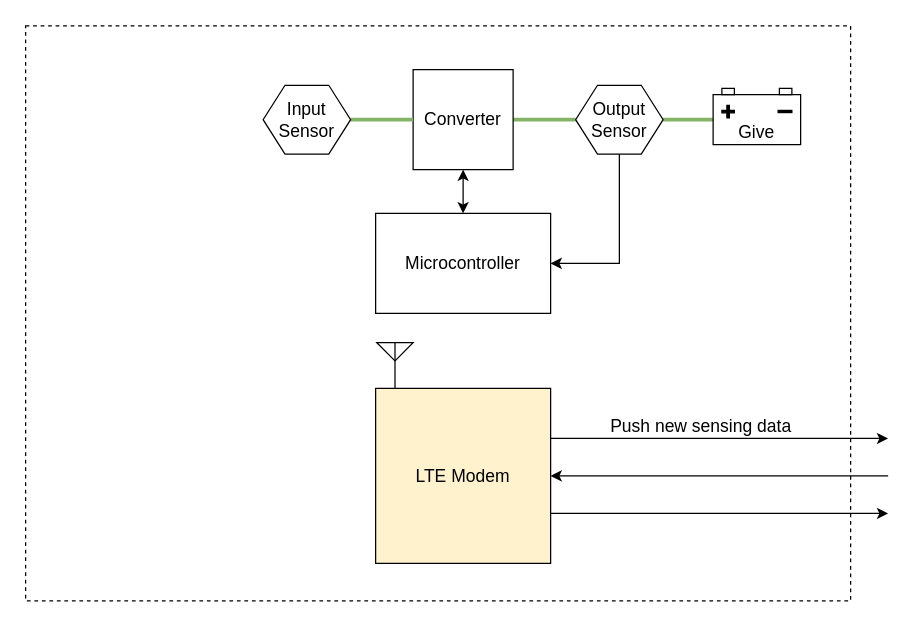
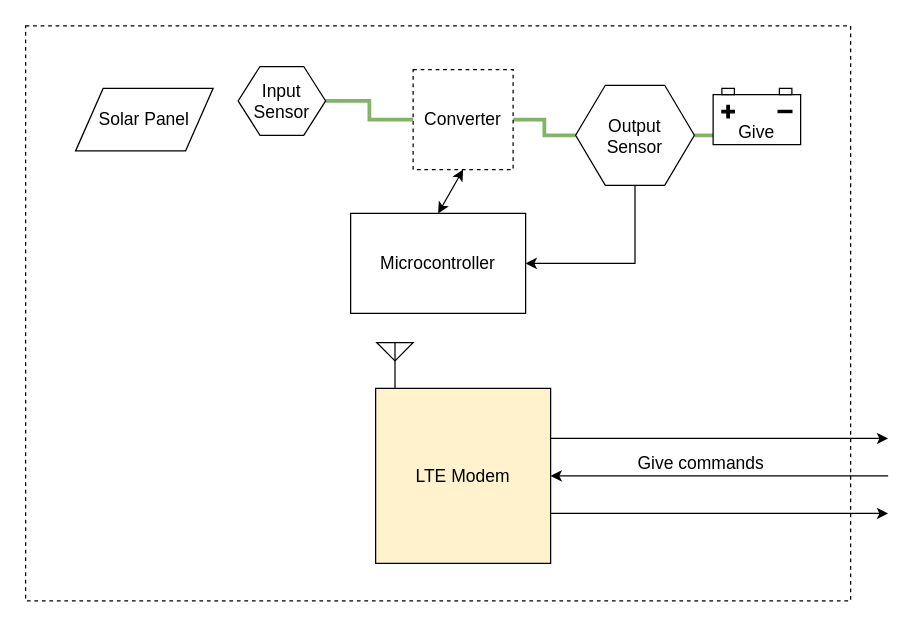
none -> (144, 119)
(307, 119) -> (282, 101)
(463, 119) -> (463, 119)
(619, 119) -> (635, 135)
(463, 263) -> (438, 263)
(701, 426) -> none
none -> (701, 463)
